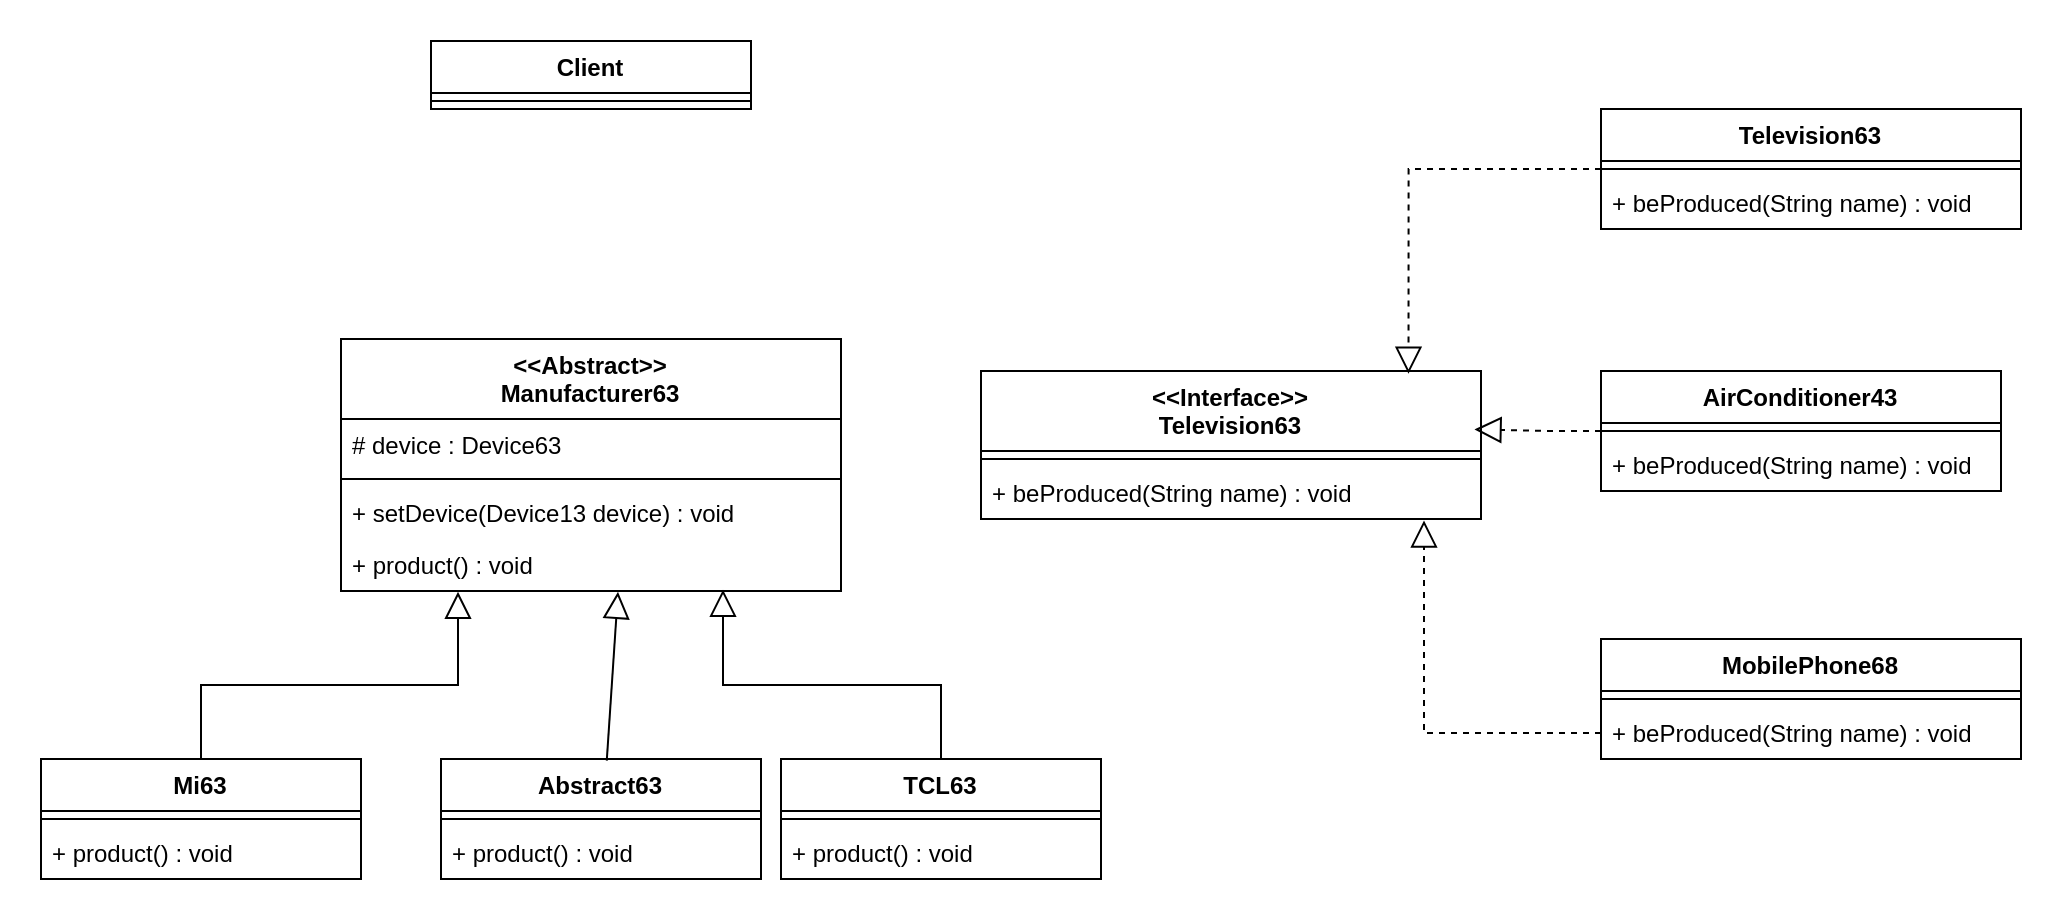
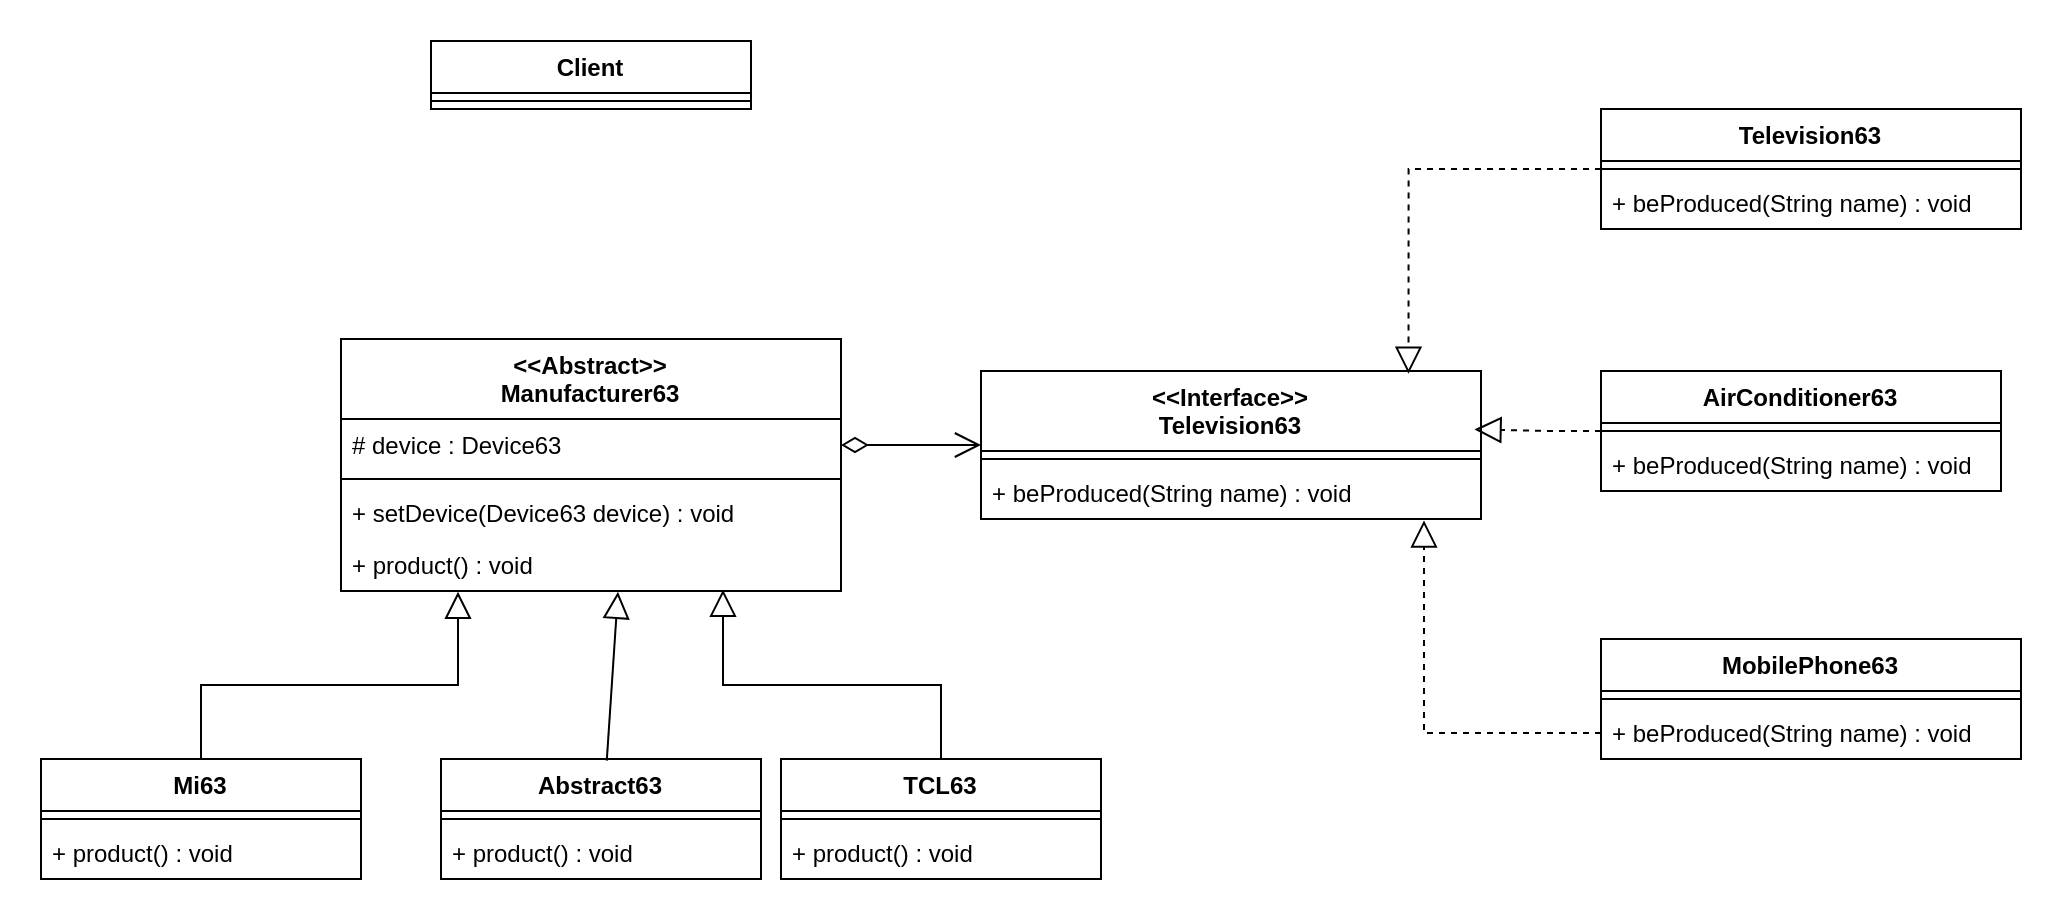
(1801, 399) -> (1801, 399)
none -> (921, 445)
(560, 515) -> (560, 515)
(1811, 667) -> (1811, 667)
